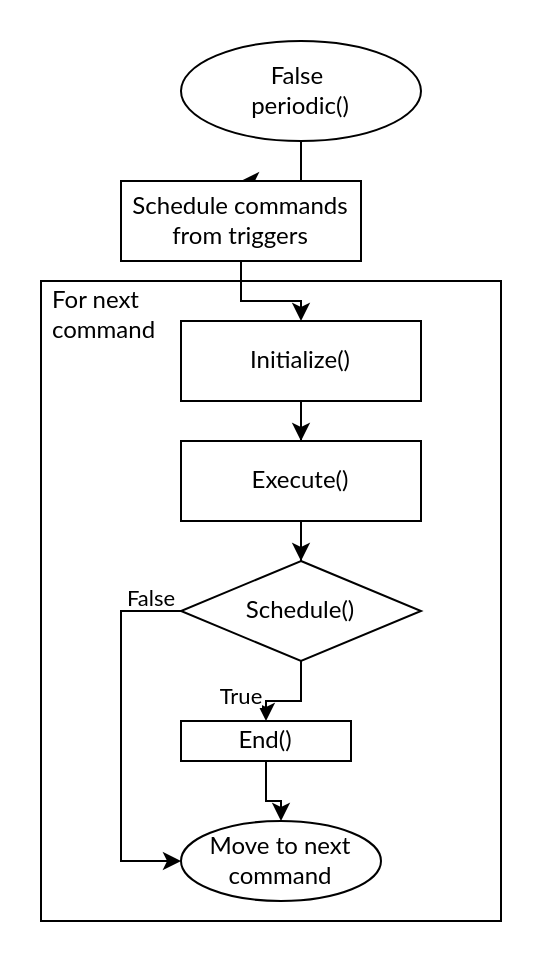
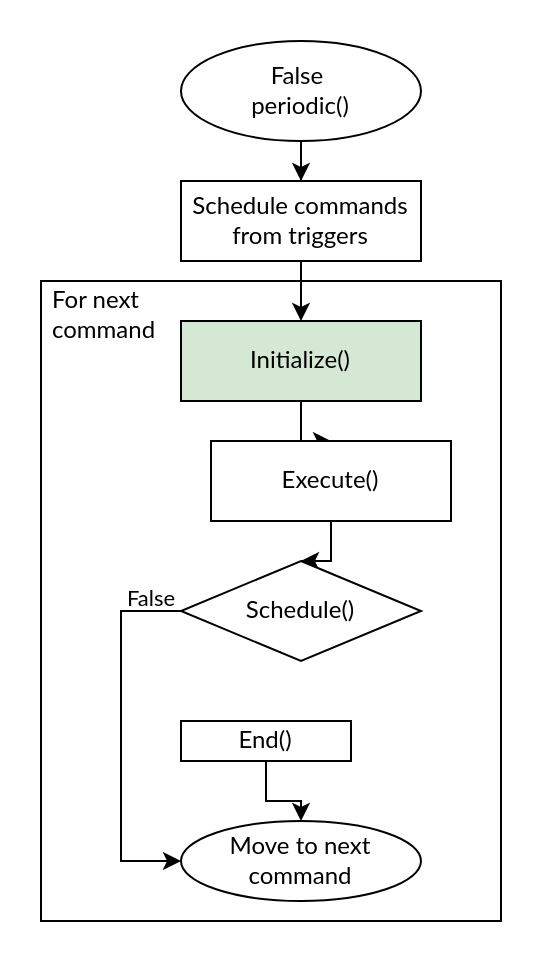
(241, 221) -> (301, 221)
(301, 361) -> (301, 361)
(301, 481) -> (331, 481)
(300, 701) -> none
(281, 861) -> (301, 861)
